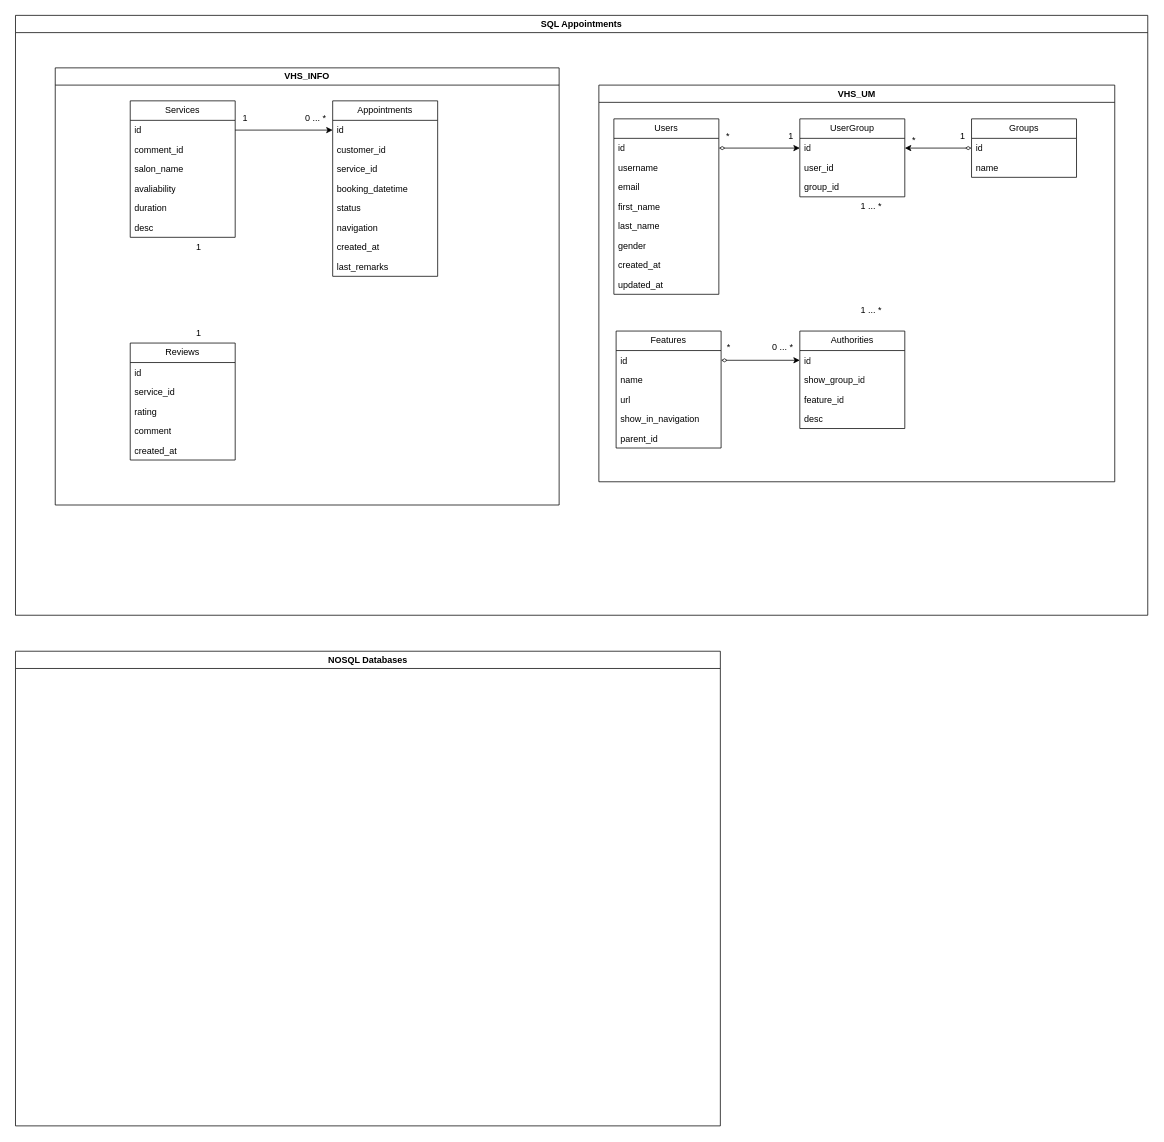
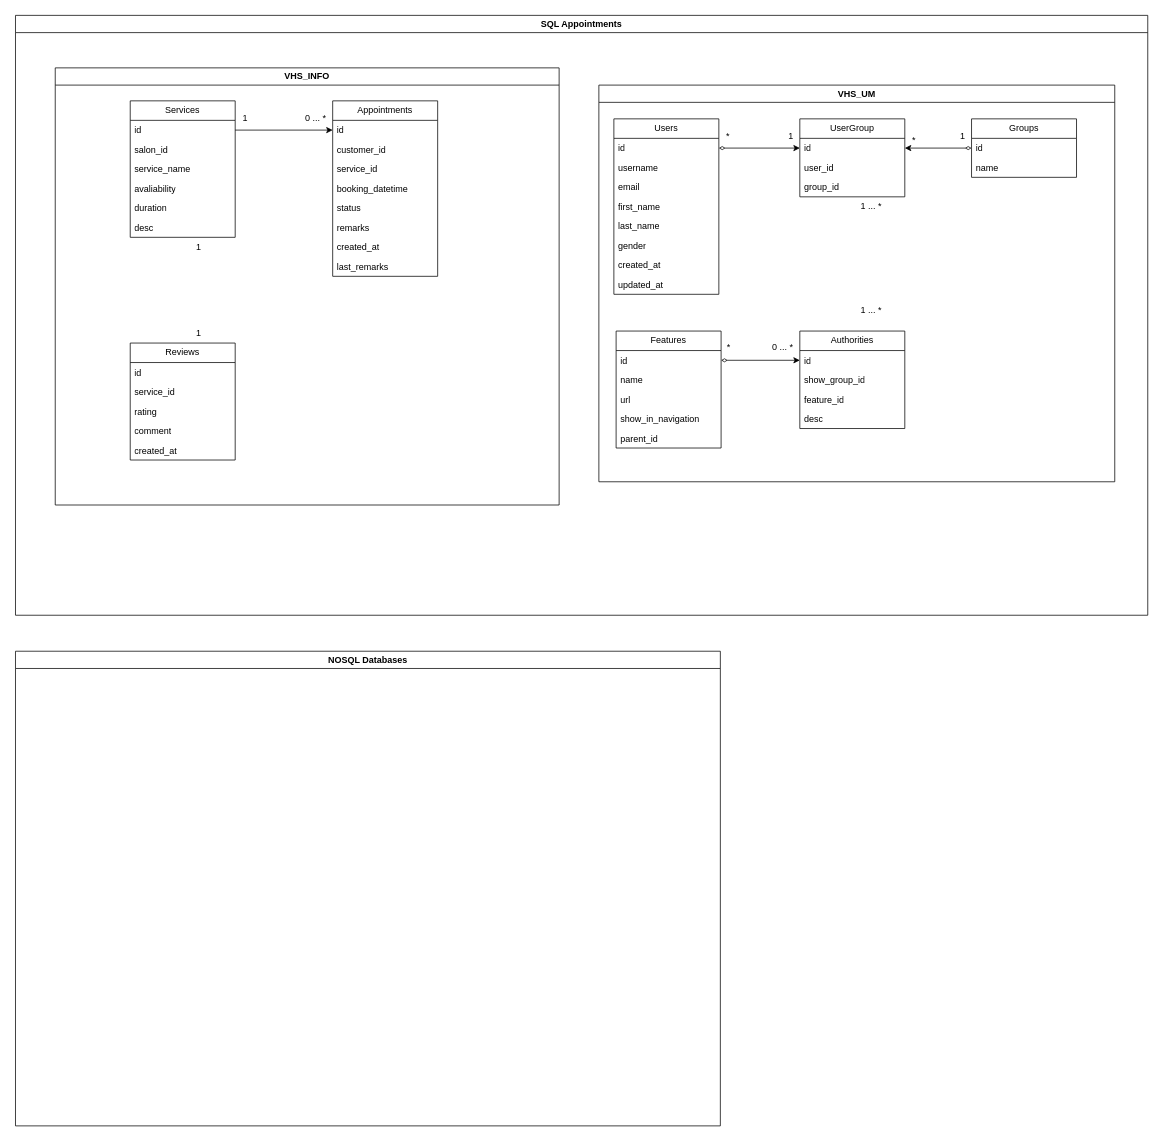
(159, 151) -> (152, 151)
(159, 170) -> (164, 170)
(360, 229) -> (355, 229)
